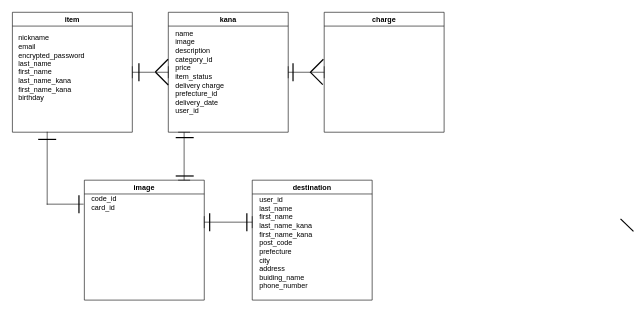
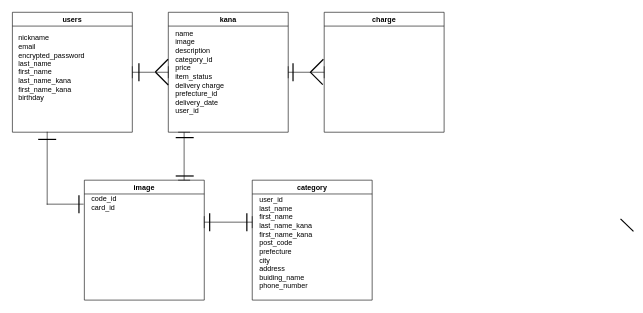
(72, 20) -> (72, 20)
(312, 188) -> (312, 188)
